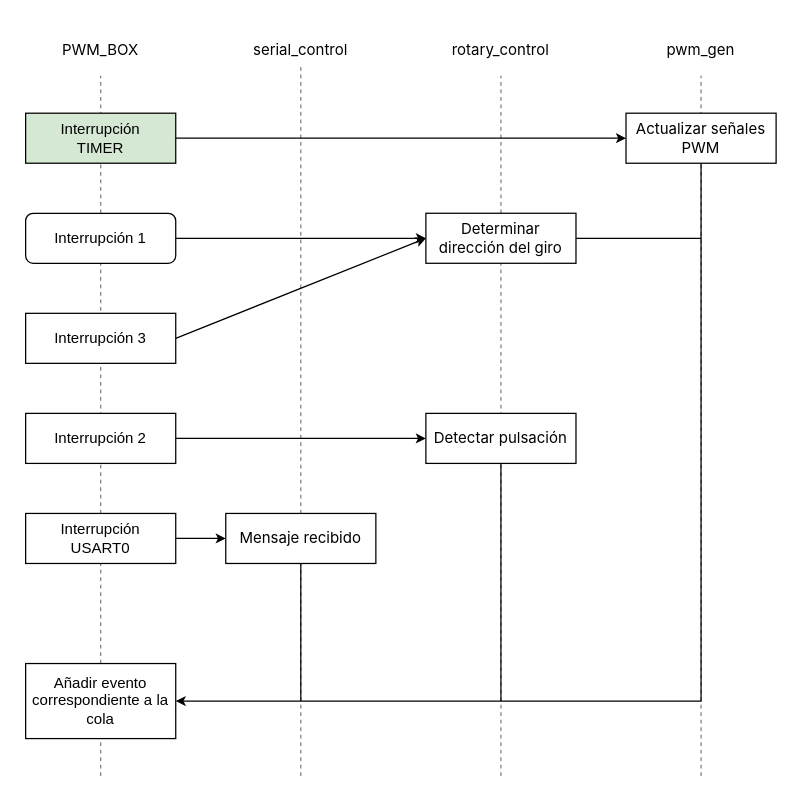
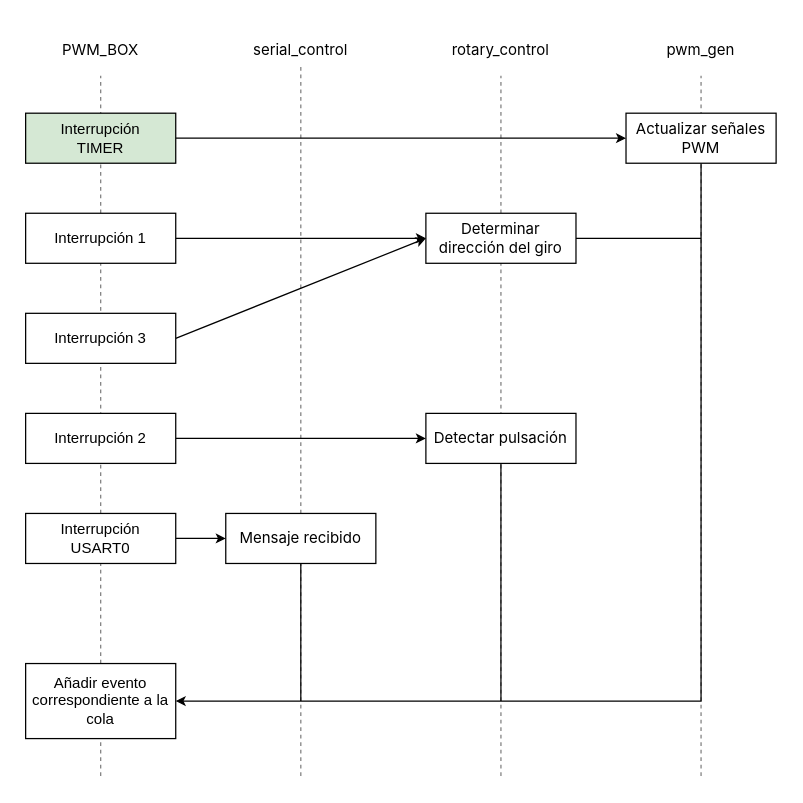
(101, 238) -> (101, 238)
